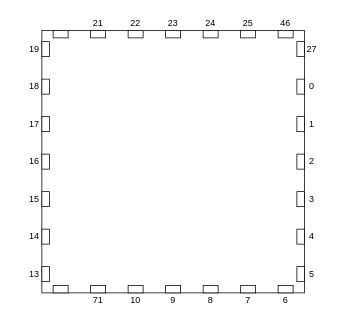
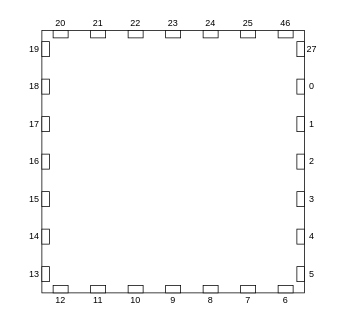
none -> (60, 23)
none -> (60, 300)
(98, 300) -> (98, 300)
